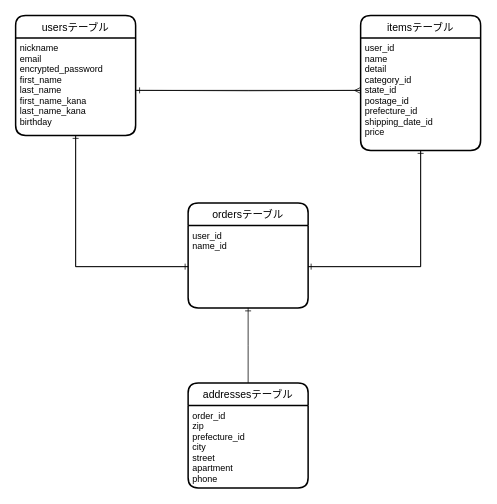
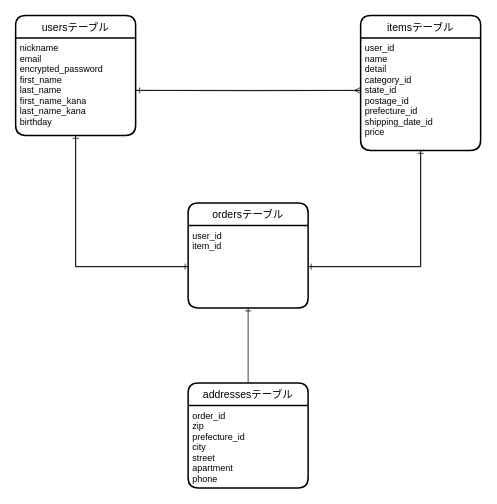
(208, 236) -> (208, 236)
